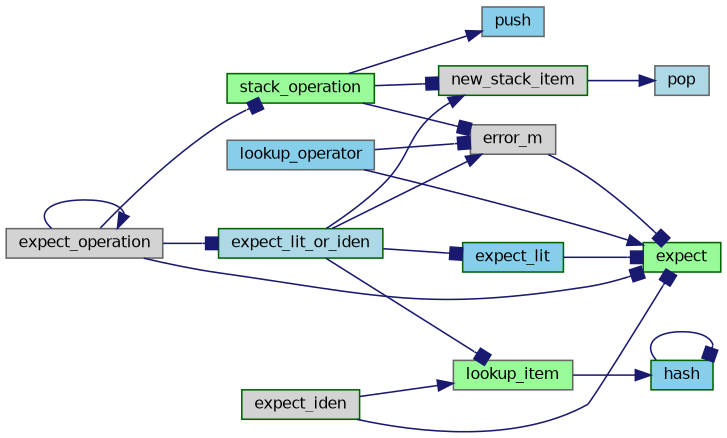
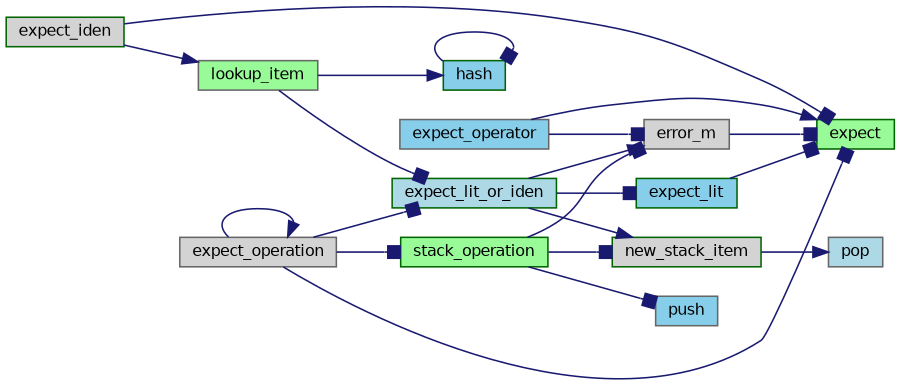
(408, 55) -> (585, 283)
(301, 155) -> (474, 134)
(404, 307) -> (343, 135)
